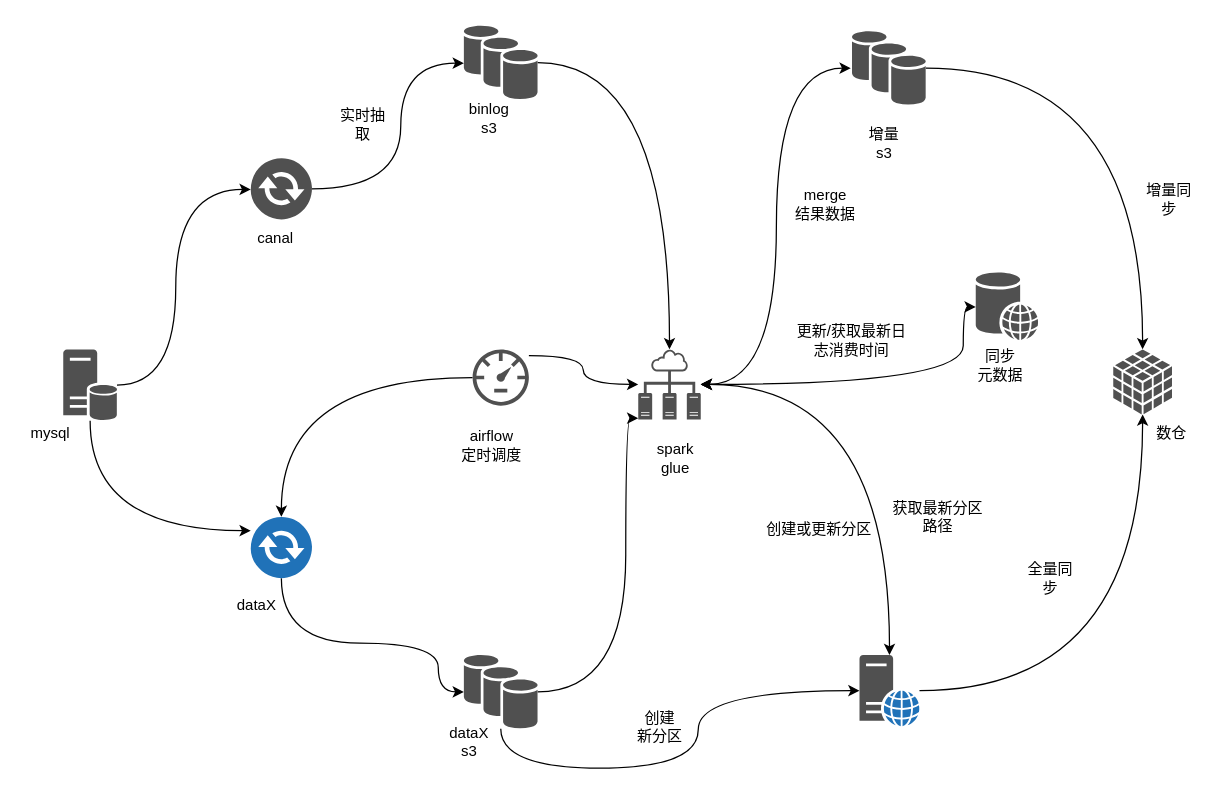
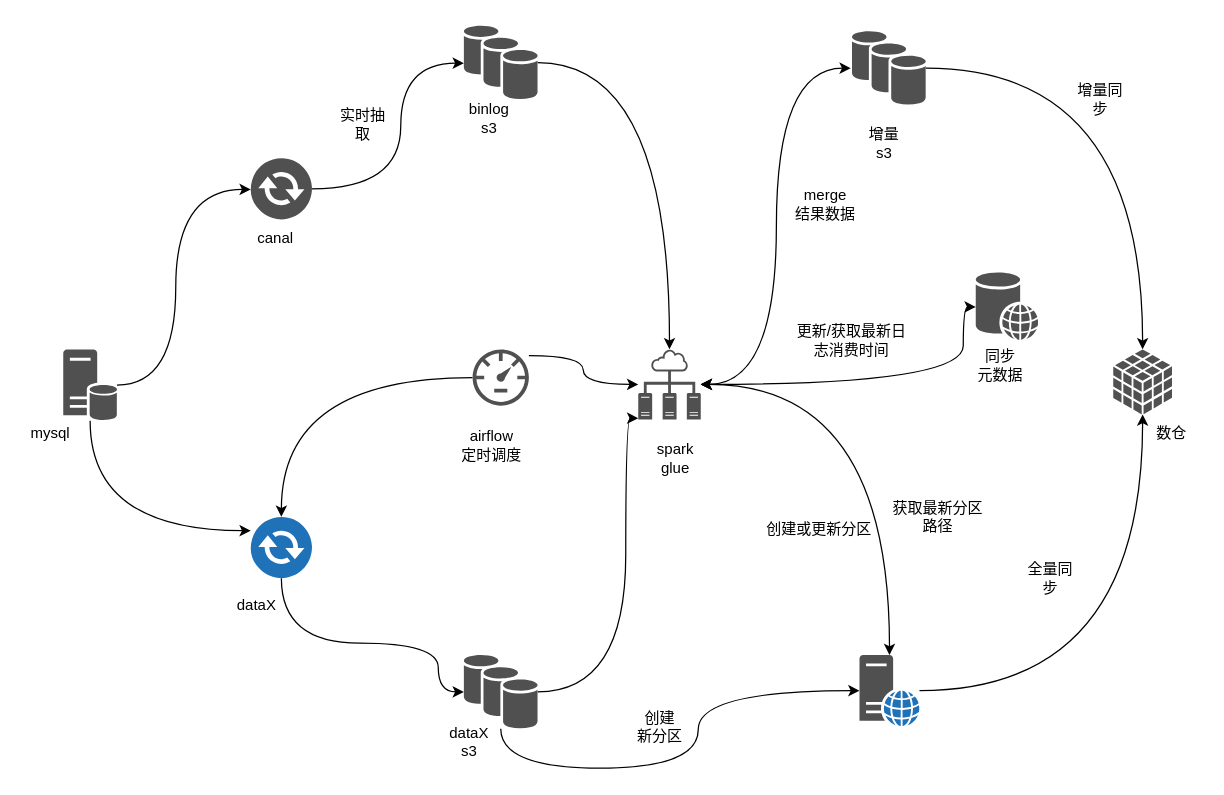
(1169, 199) -> (1101, 99)
